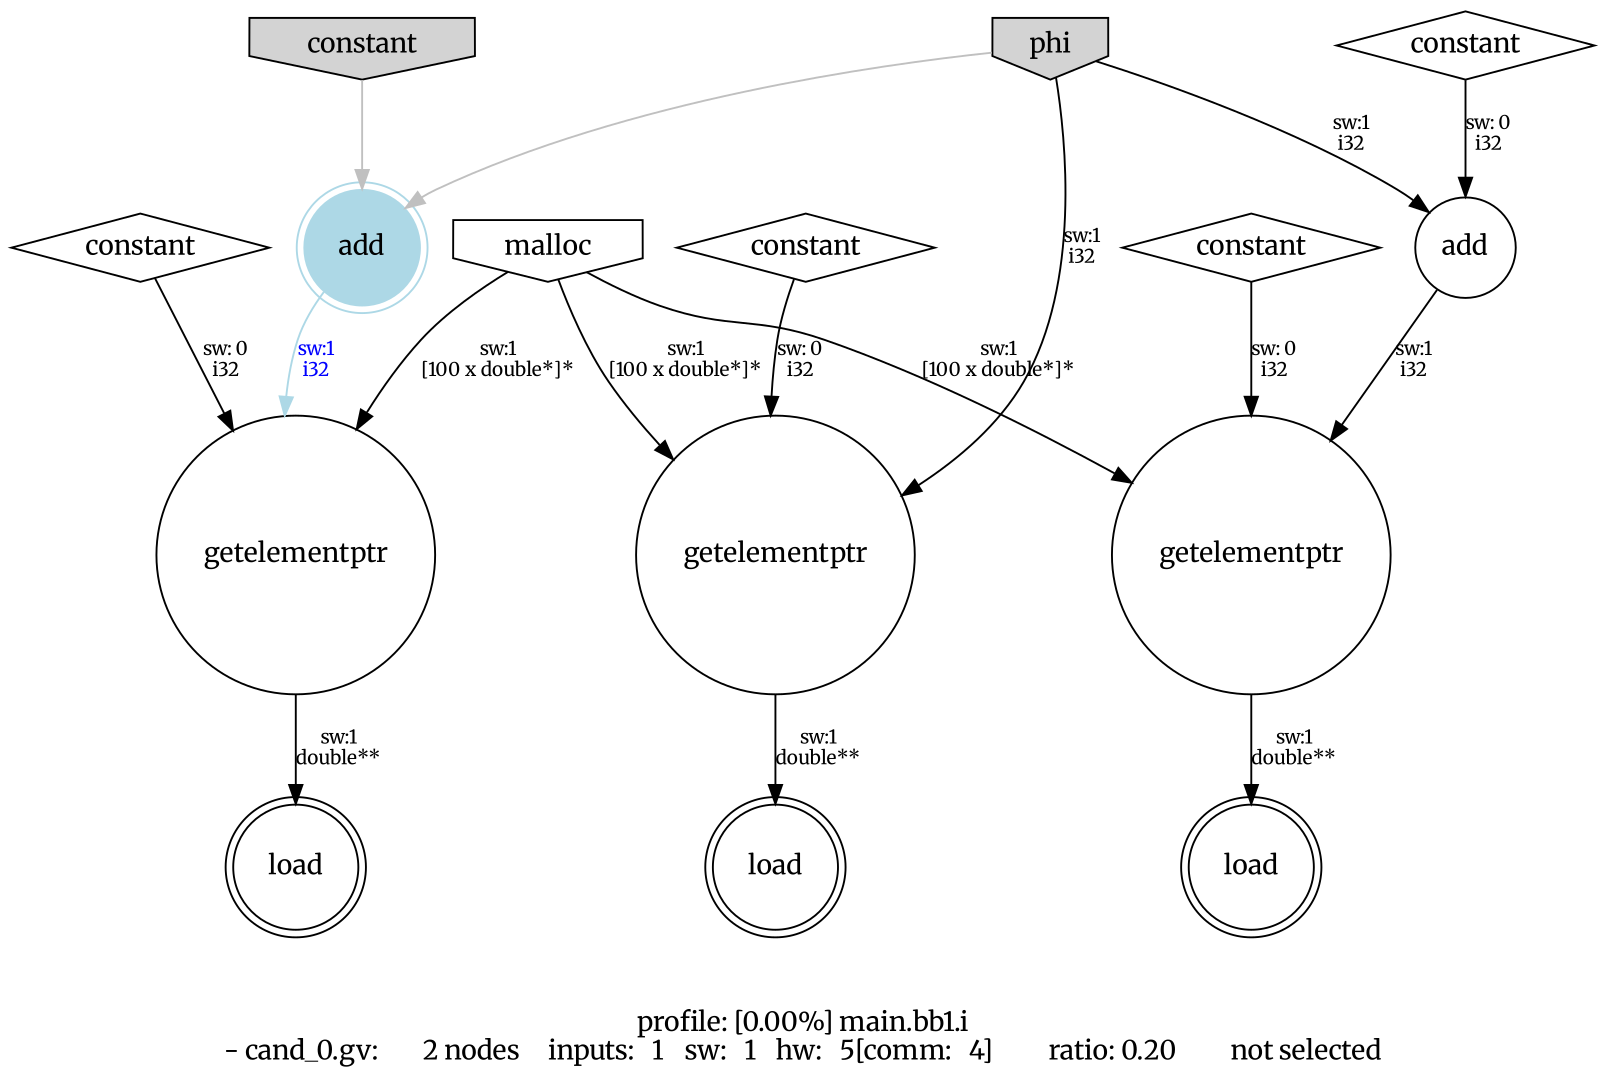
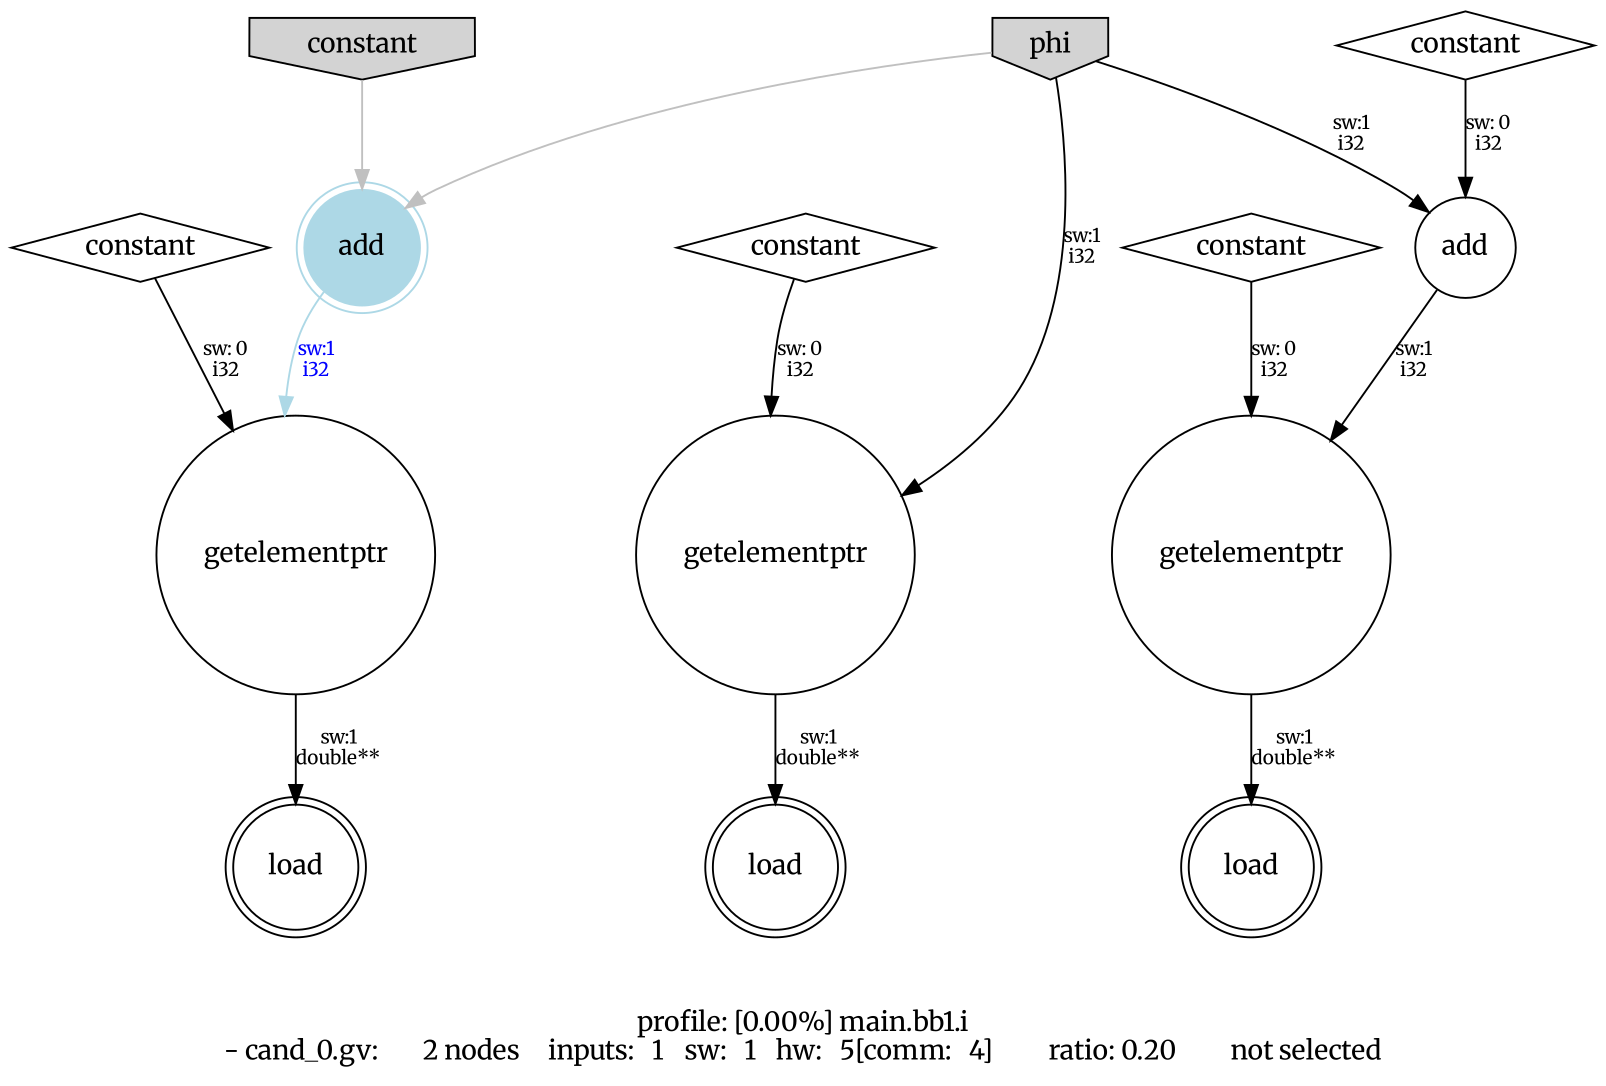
(548, 248) -> none
